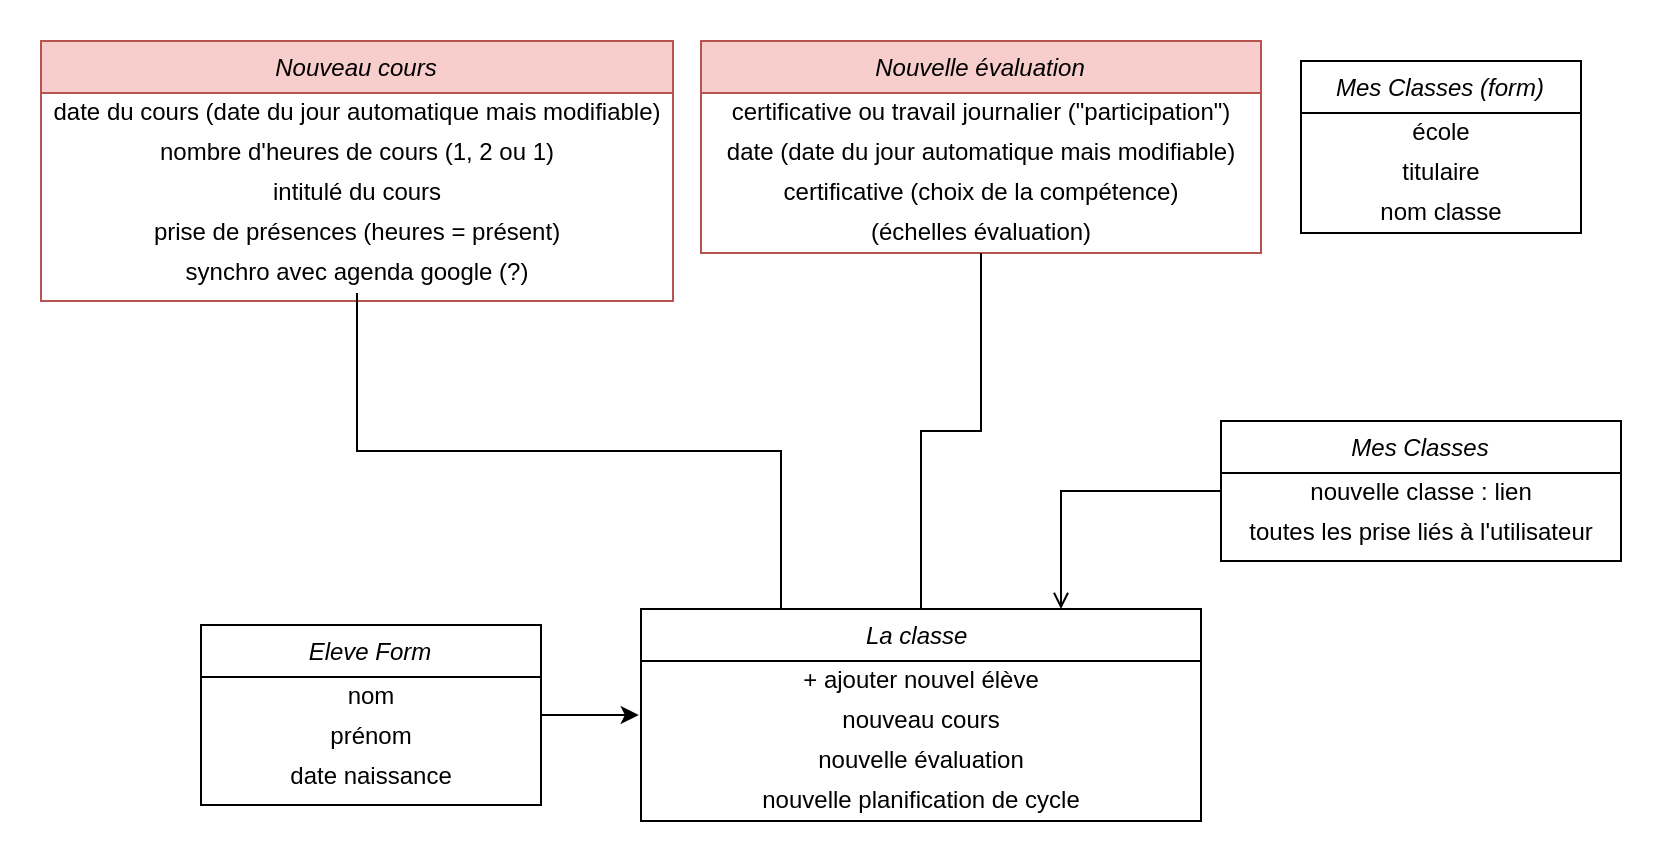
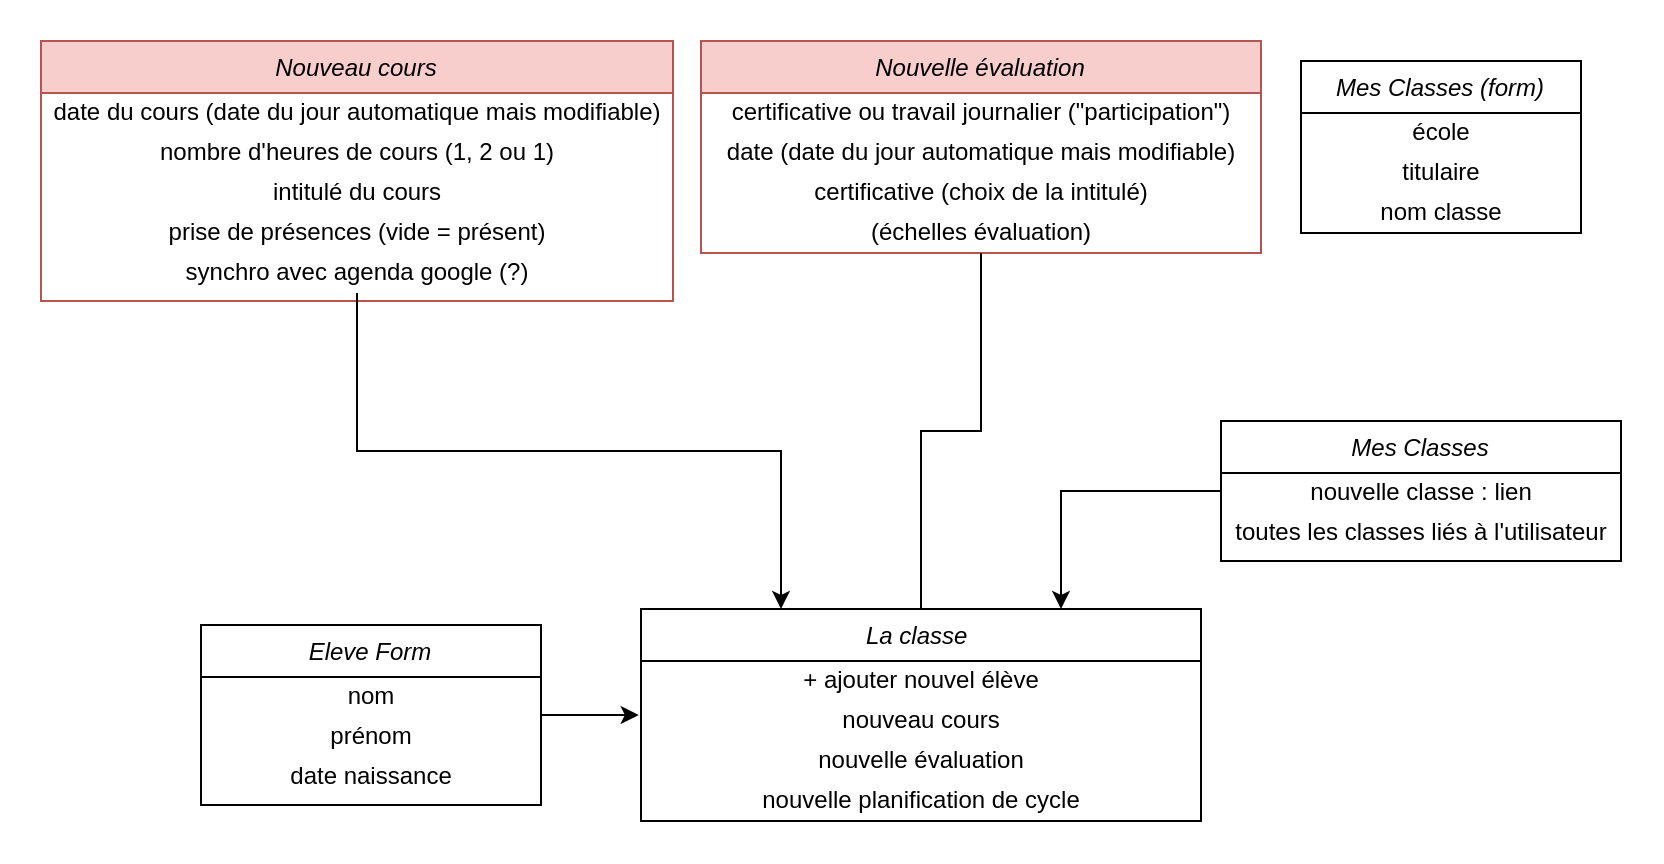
(982, 193) -> (982, 193)
(358, 233) -> (358, 233)
(1422, 533) -> (1422, 533)
(1061, 596) -> (1061, 594)
(781, 599) -> (781, 594)
